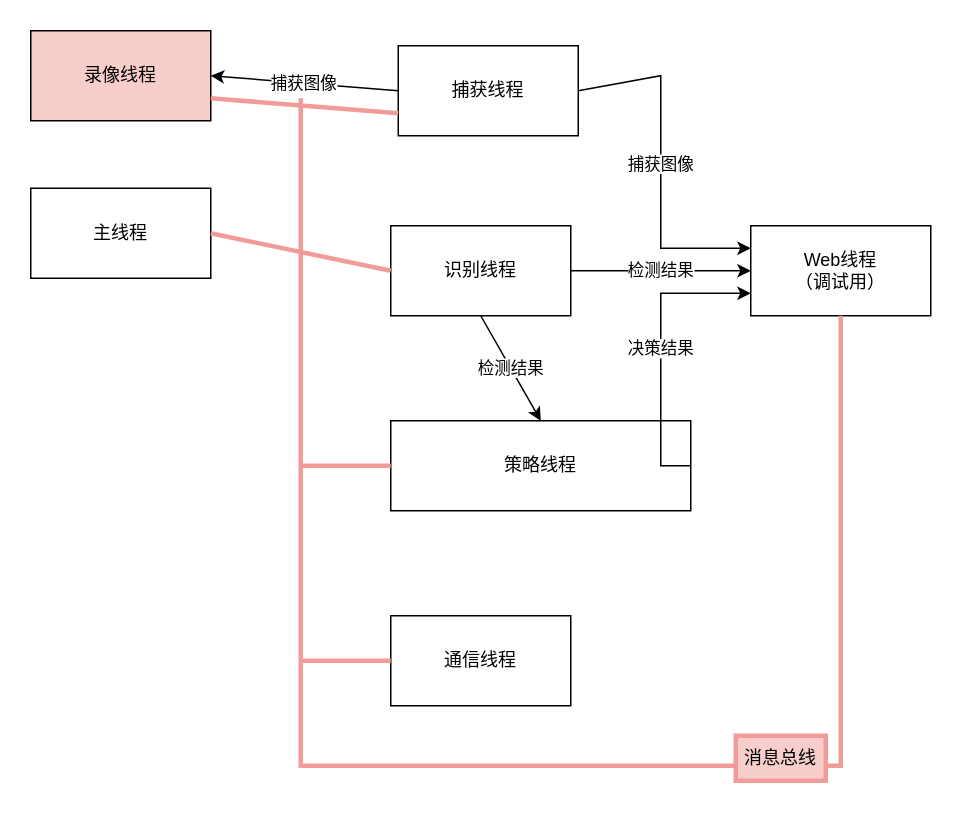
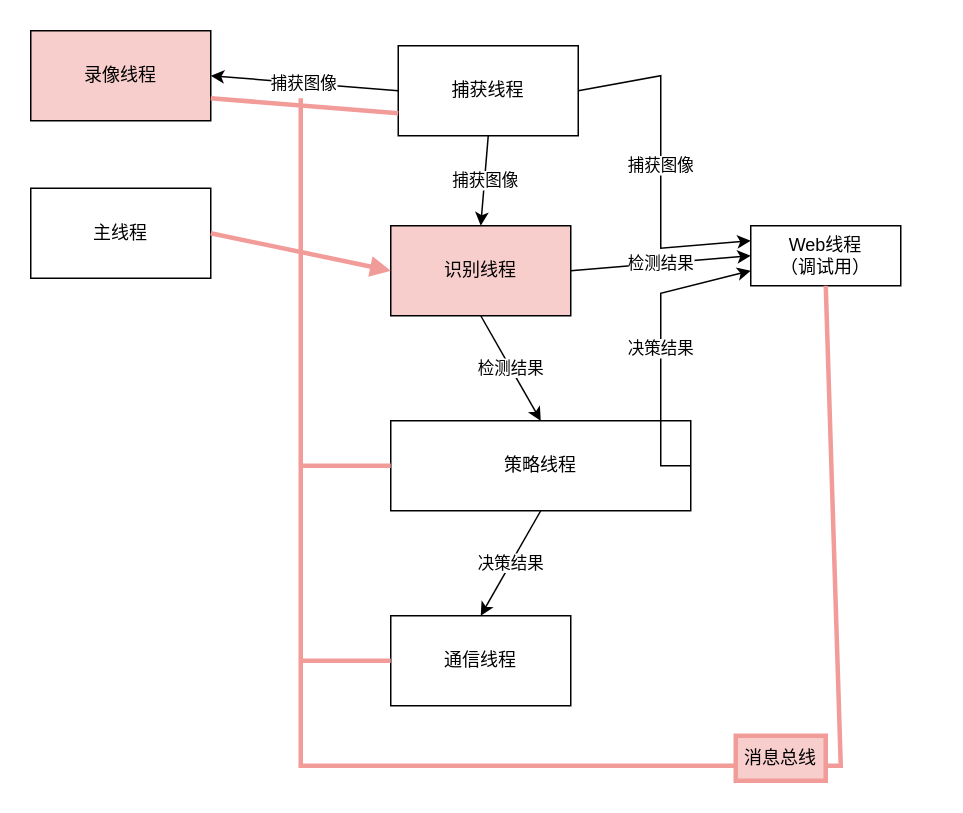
none -> (485, 176)
(389, 270) -> (371, 267)
(481, 271) -> (481, 271)
(841, 271) -> (826, 256)
none -> (513, 559)
